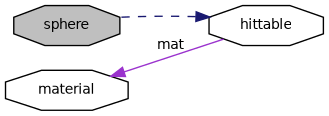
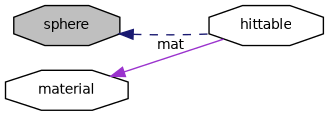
(158, 16) -> (171, 35)
